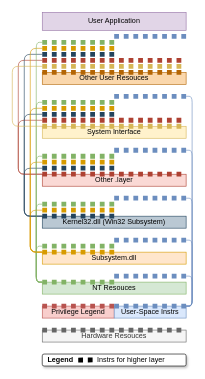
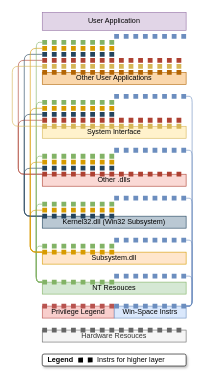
(114, 78) -> (114, 78)
(114, 180) -> (114, 180)
(150, 312) -> (150, 312)
